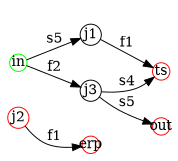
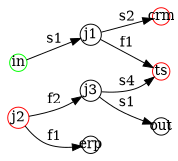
none -> (161, 16)
(55, 39) -> (55, 39)
(49, 75) -> (52, 111)
(127, 103) -> (127, 103)
(161, 126) -> (161, 126)
(91, 145) -> (91, 145)
